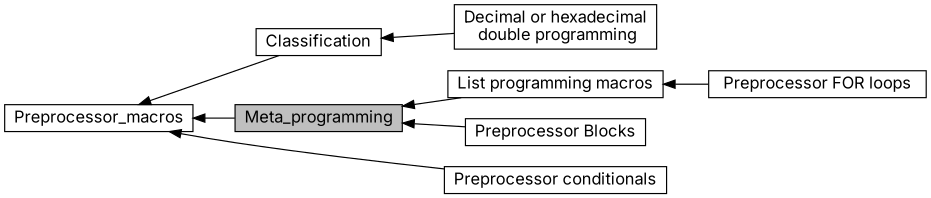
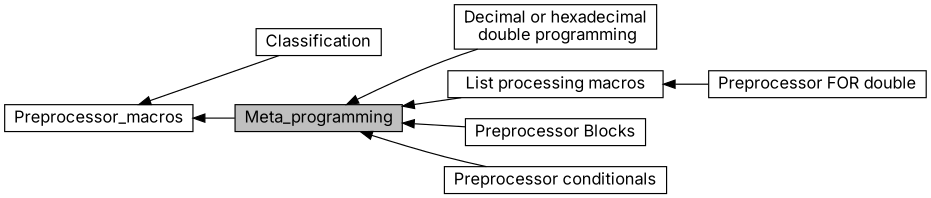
(424, 35) -> (417, 72)
(555, 84) -> (555, 84)
(817, 84) -> (817, 84)
(312, 153) -> (429, 152)
